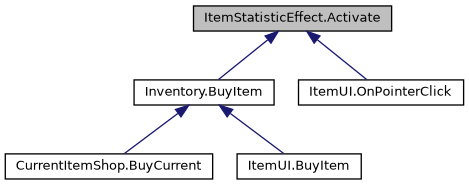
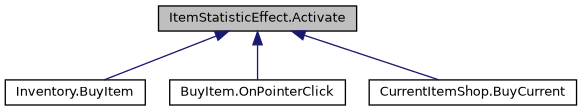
(381, 92) -> (258, 92)
(151, 133) -> (372, 58)
(299, 166) -> none
